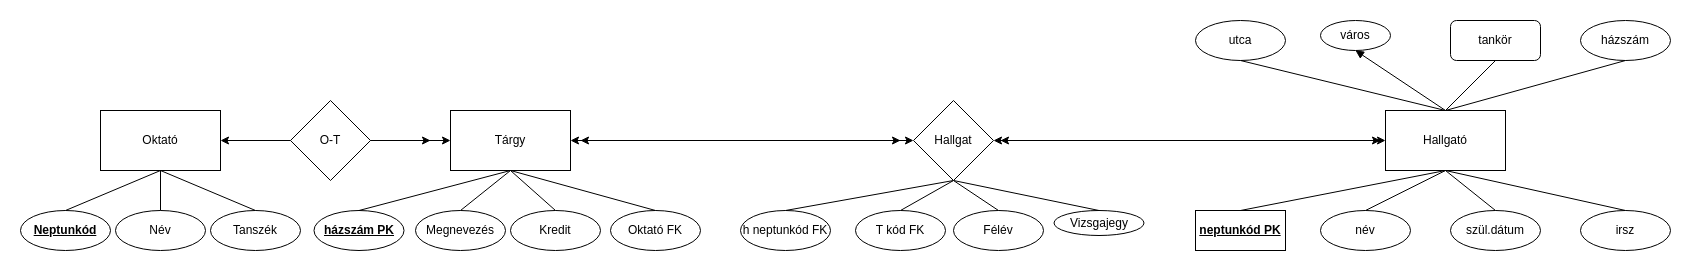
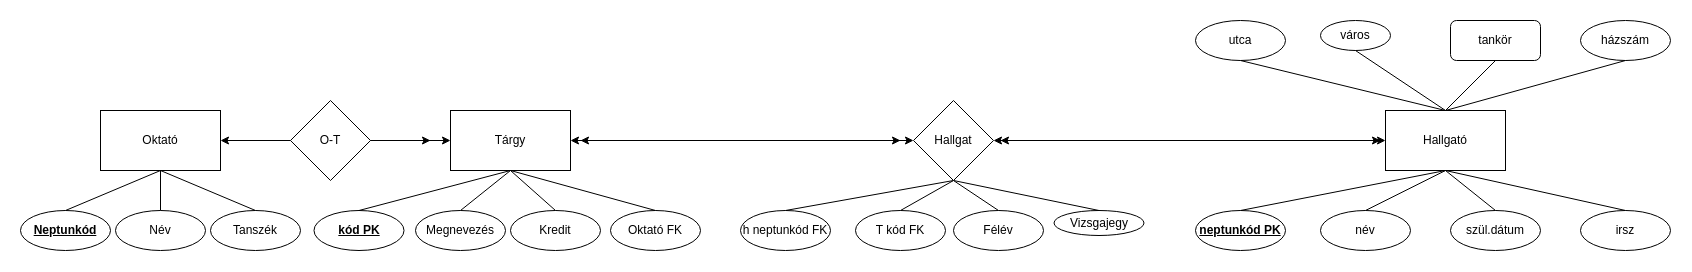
(1363, 56) -> (1360, 53)
(360, 231) -> (360, 231)
(1241, 231) -> (1241, 231)
